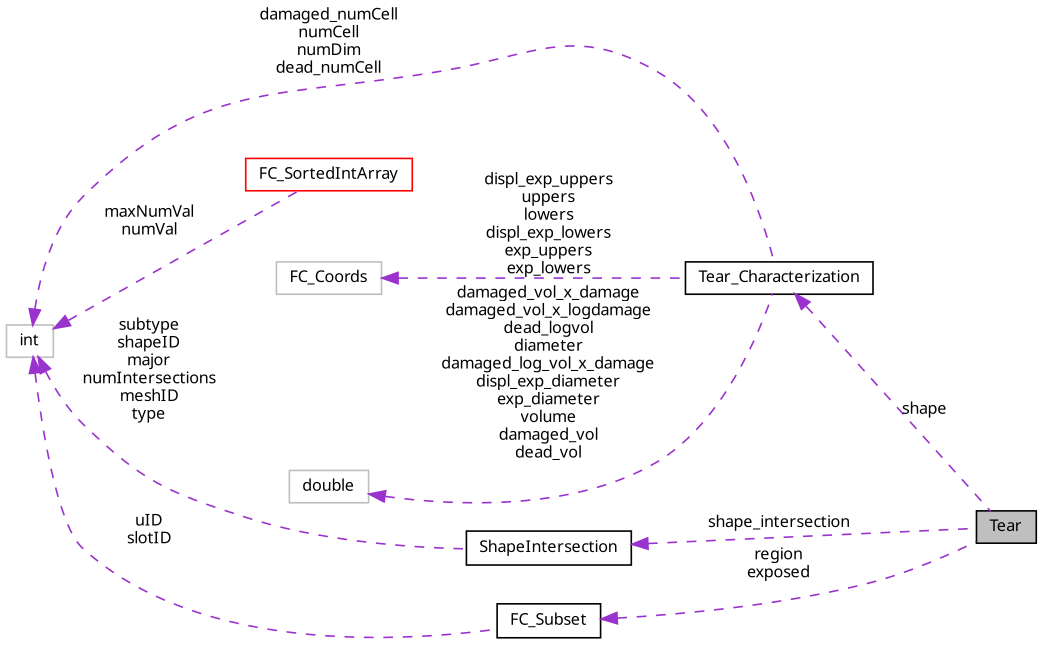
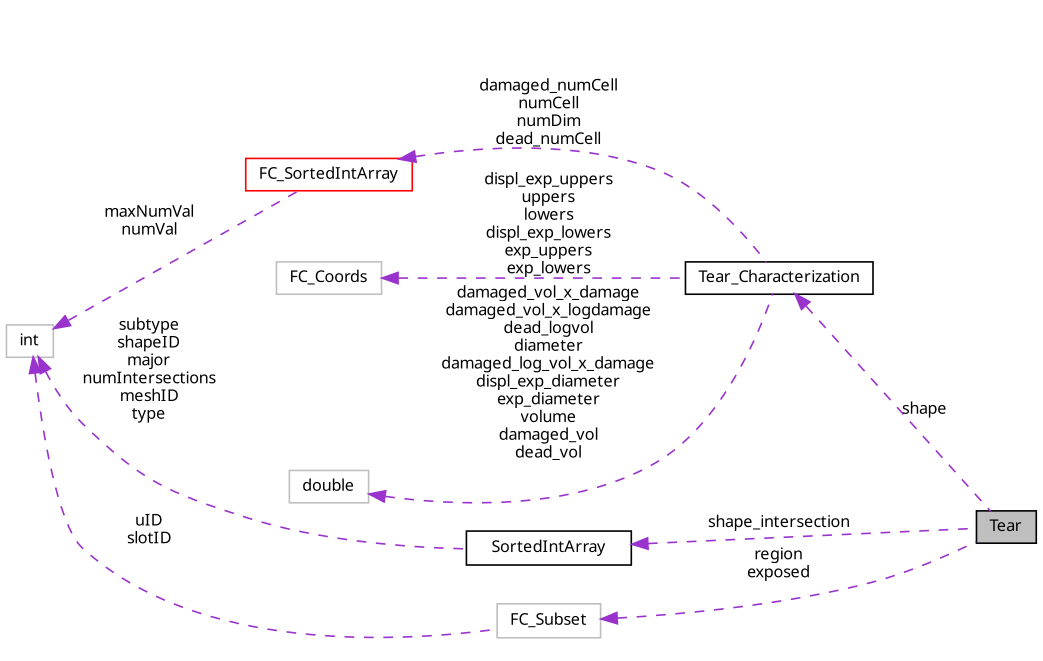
(411, 76) -> (609, 157)
(549, 548) -> (549, 548)
(549, 621) -> (549, 621)
